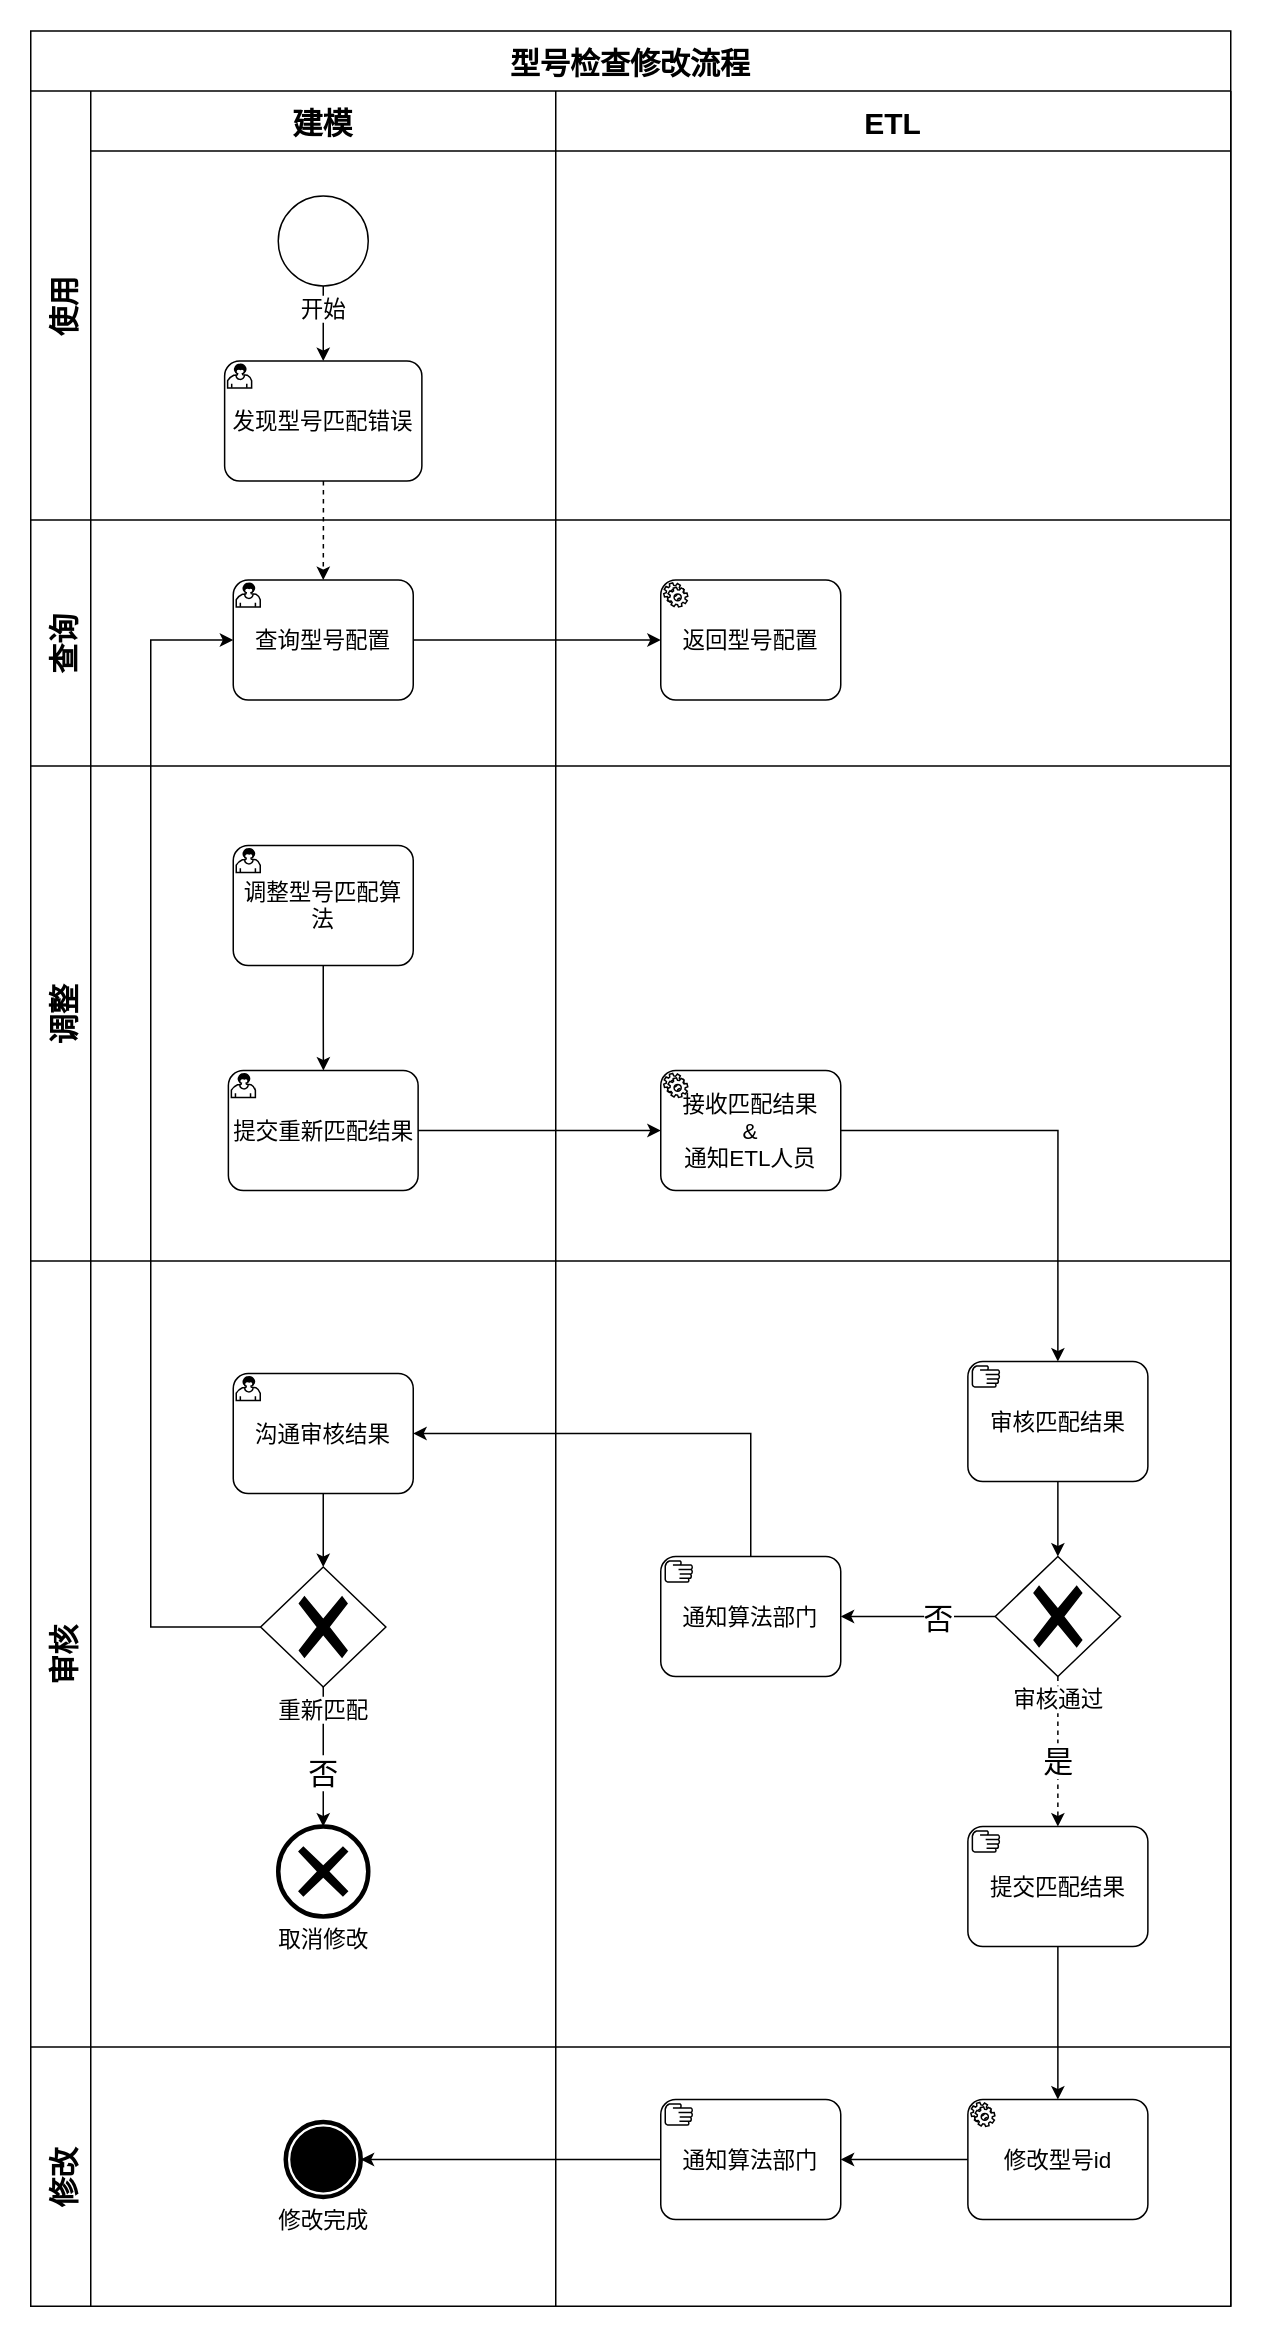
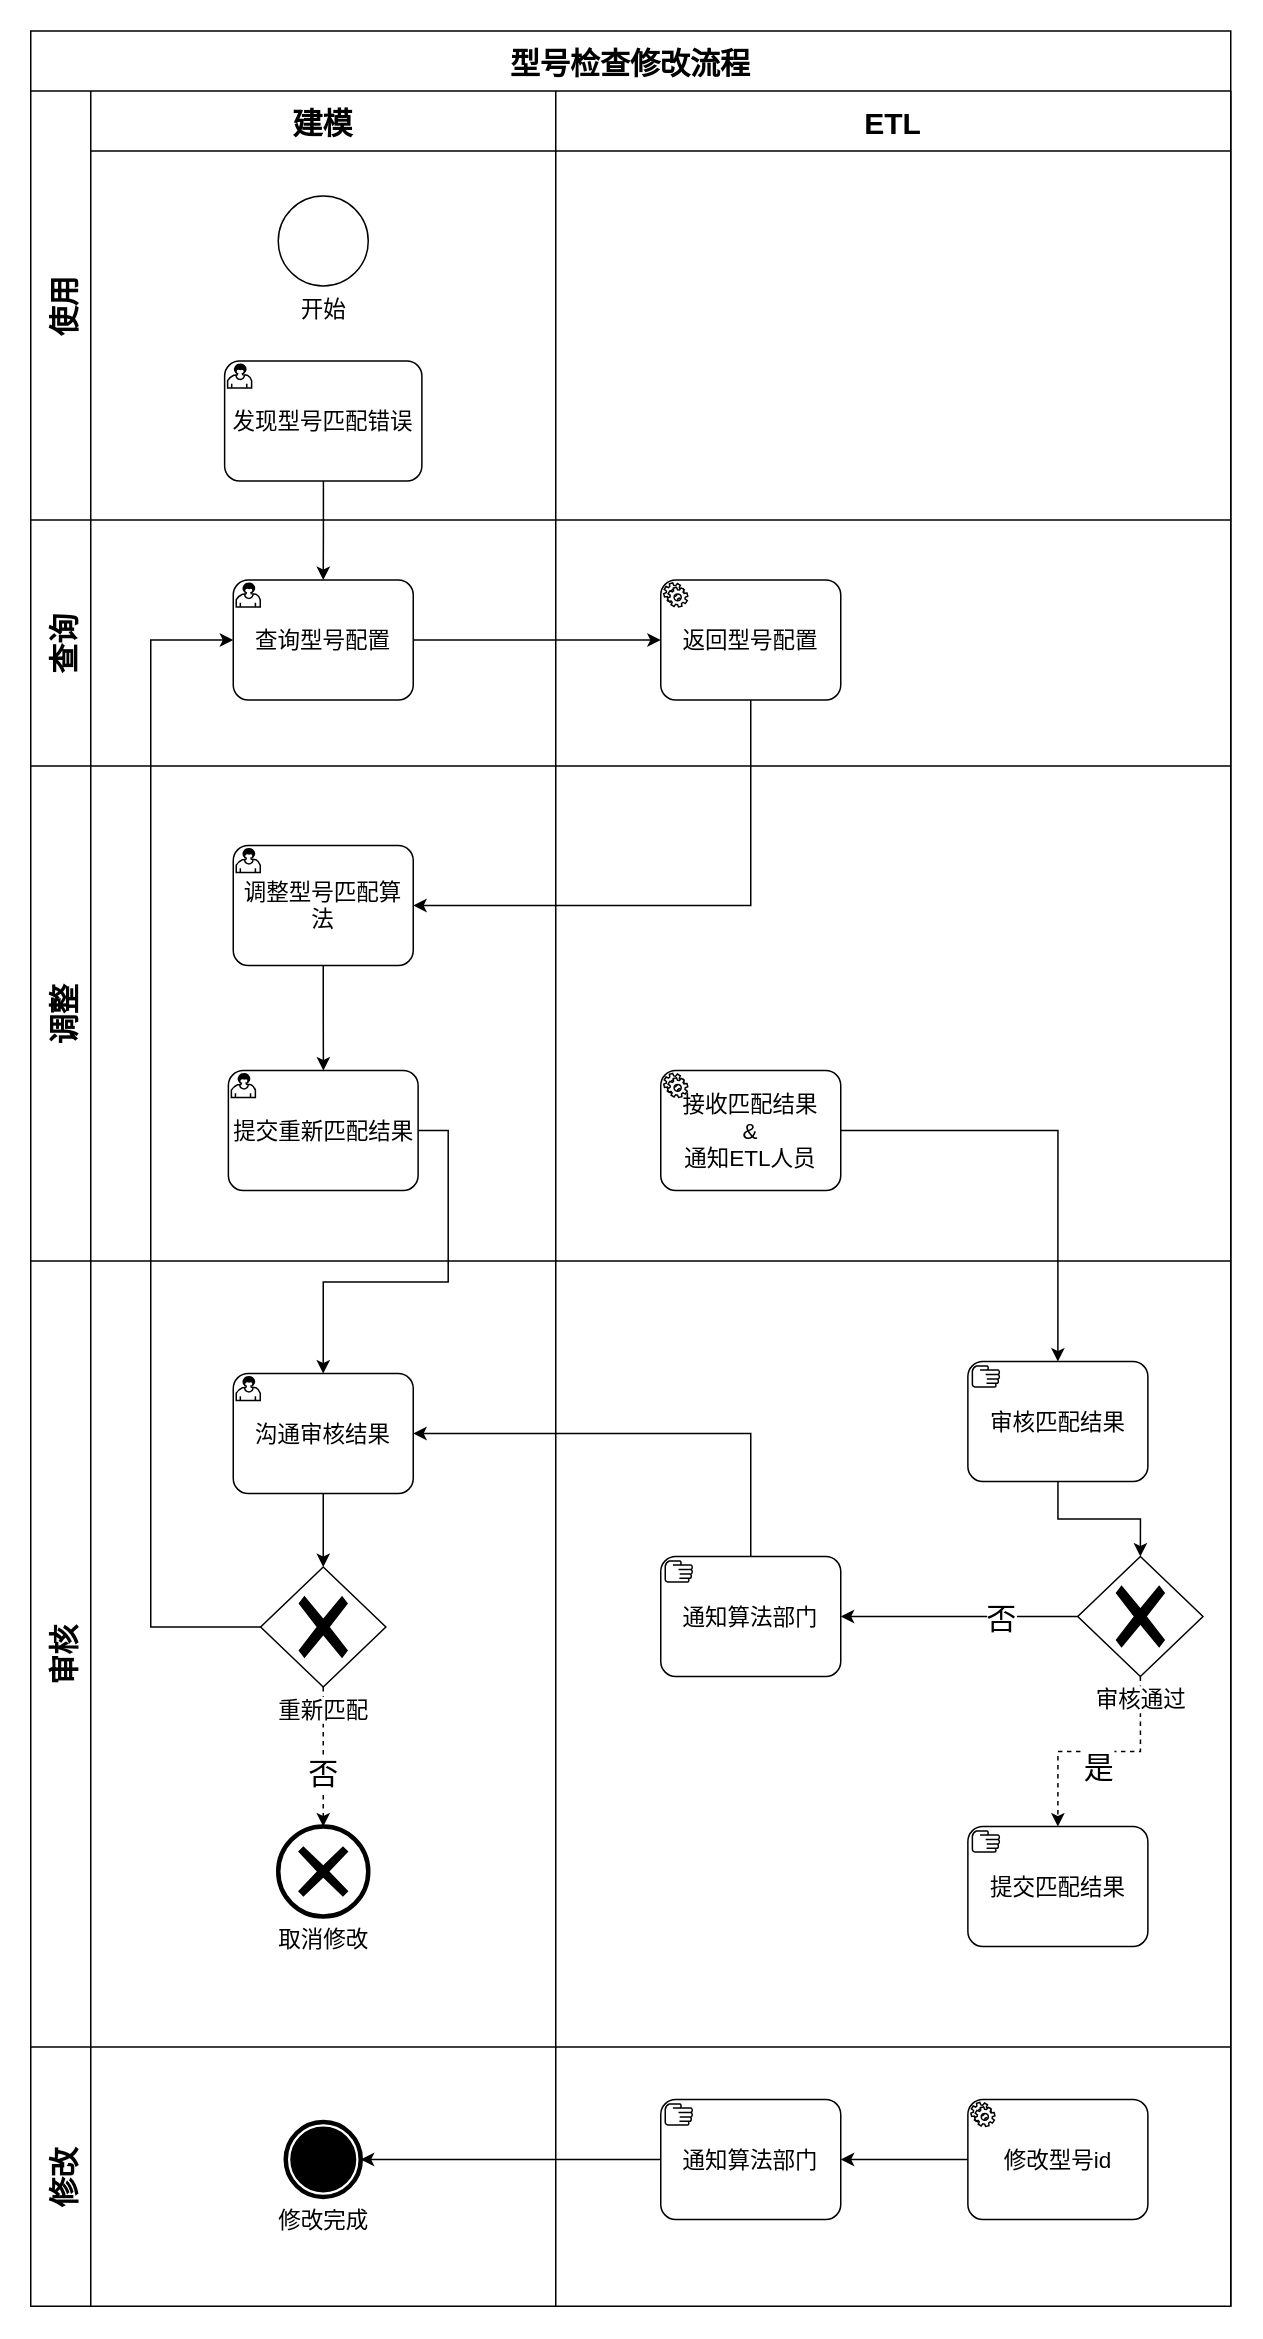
(323, 336) -> none
(323, 526) -> (323, 526)
none -> (690, 905)
(548, 1130) -> (423, 1282)
(1058, 1616) -> (1140, 1616)
(323, 1738) -> (323, 1738)
(1058, 2017) -> none
